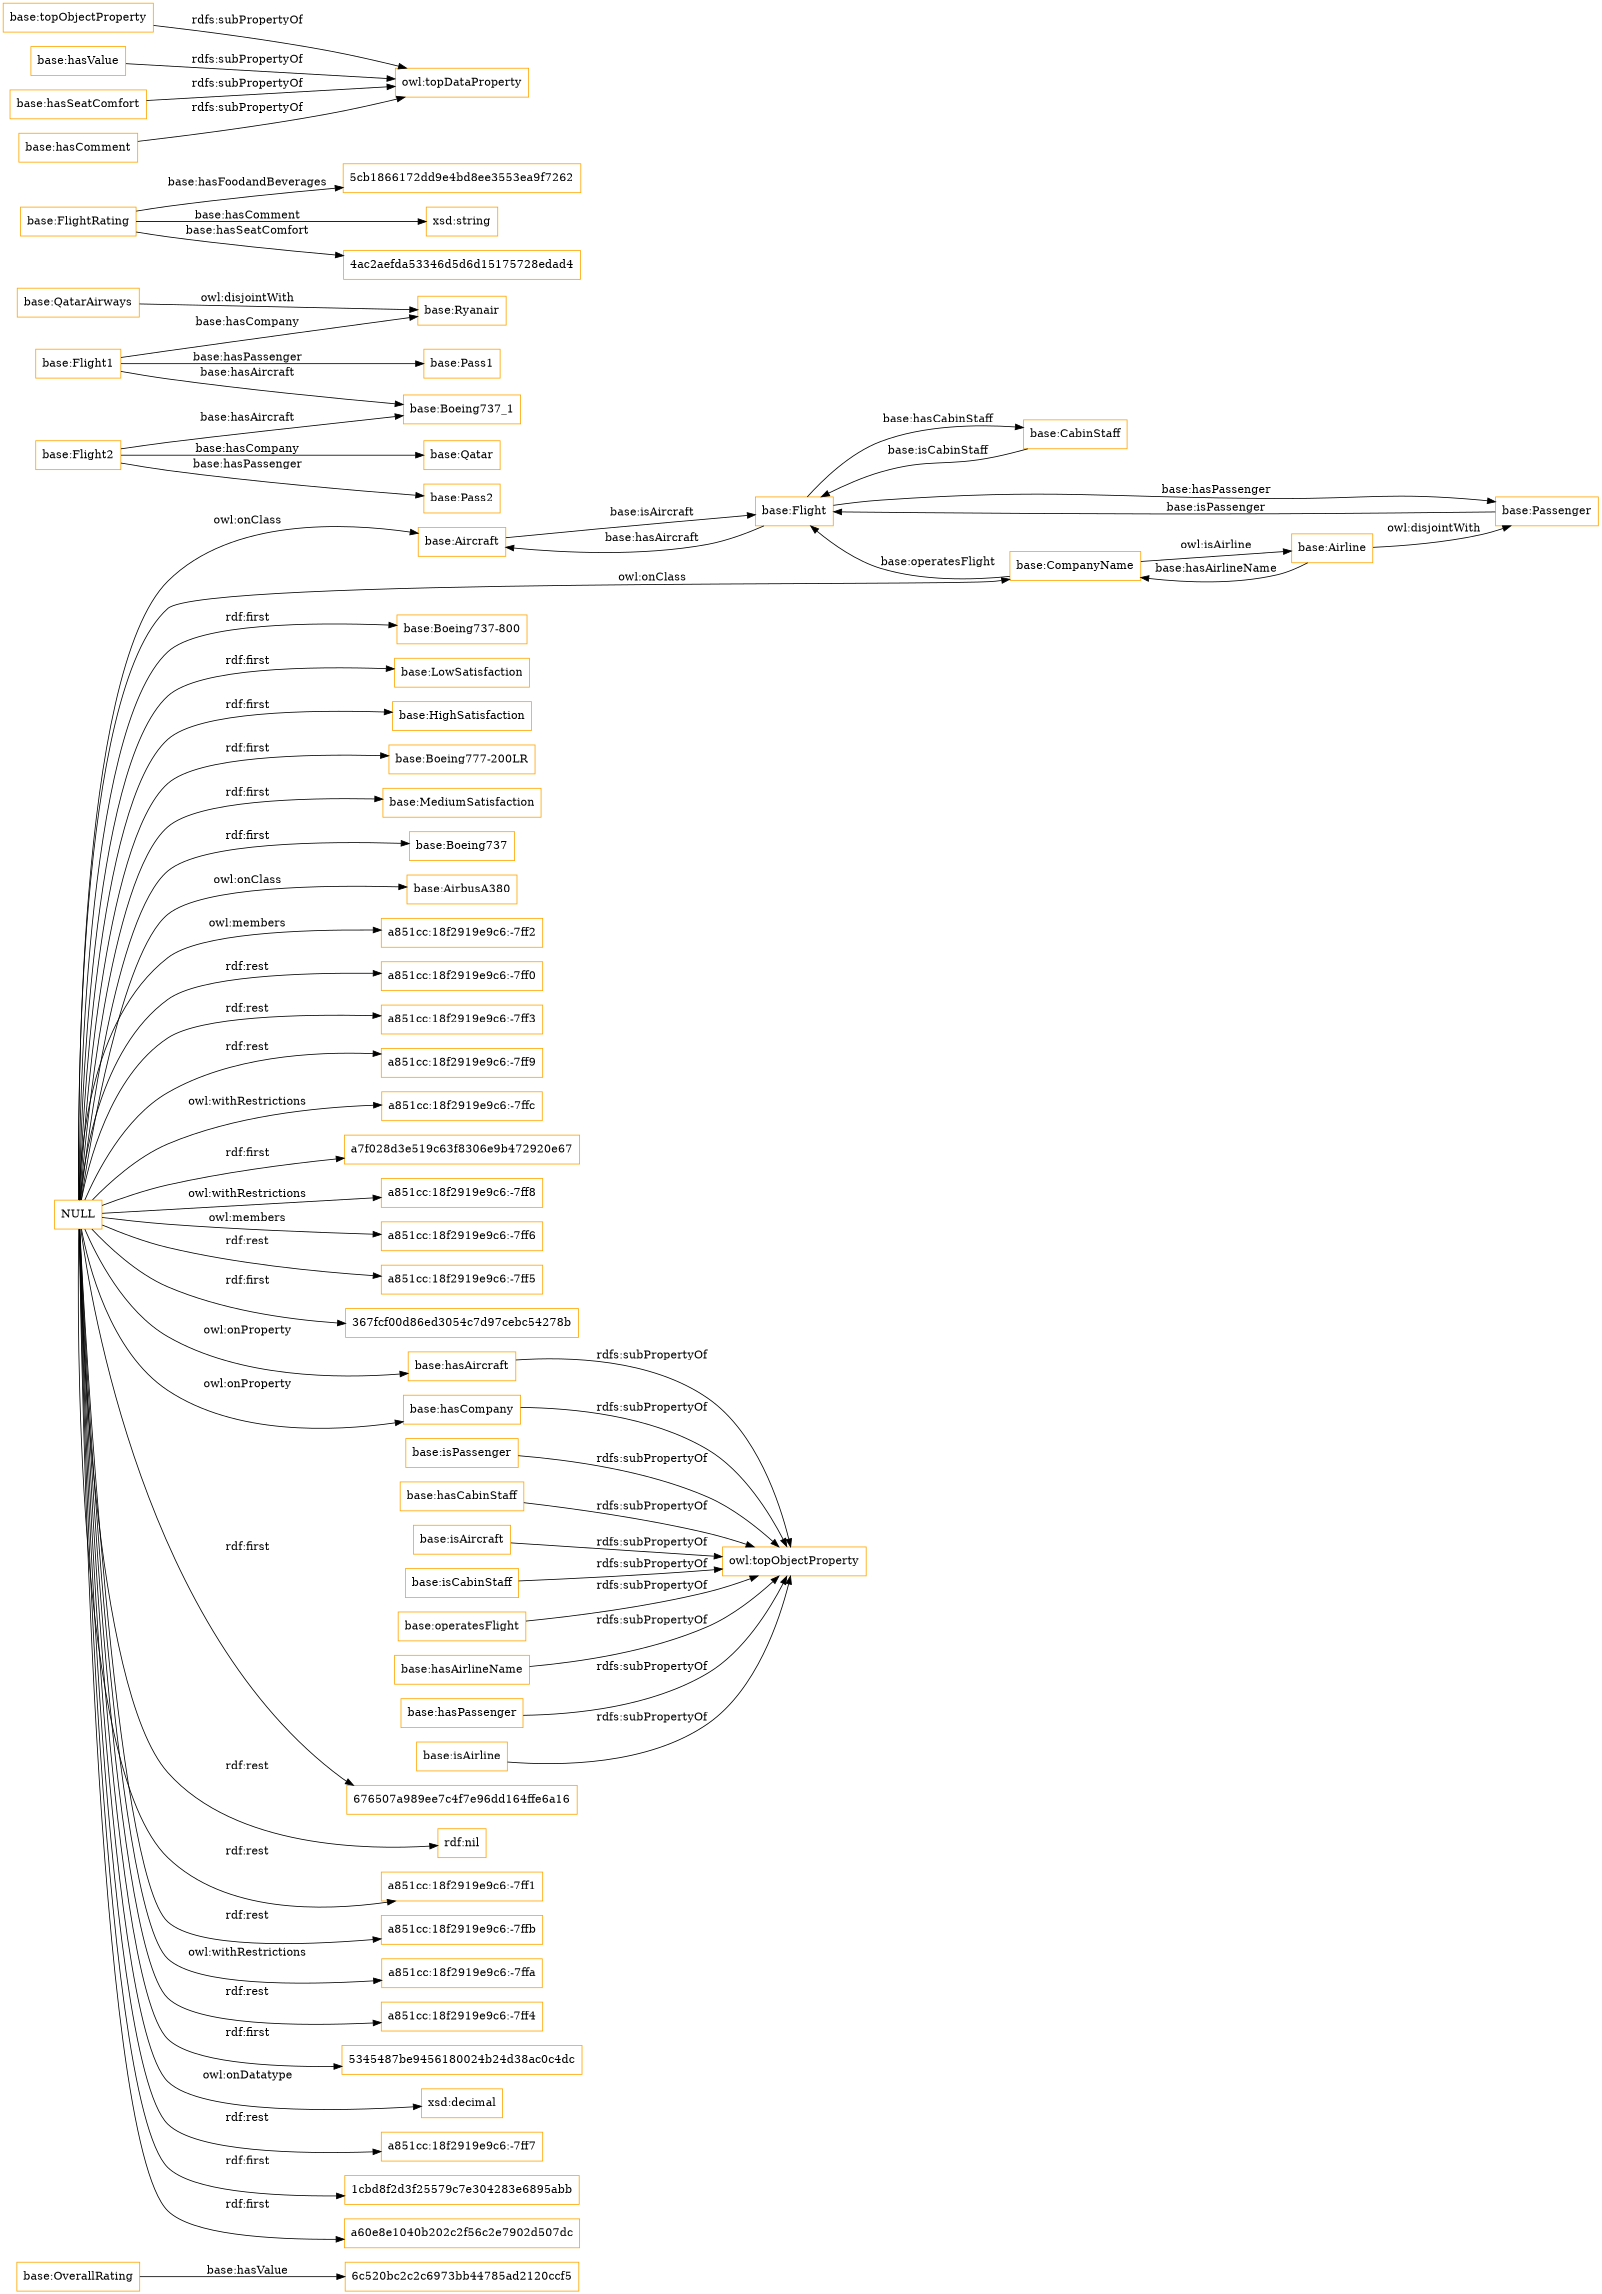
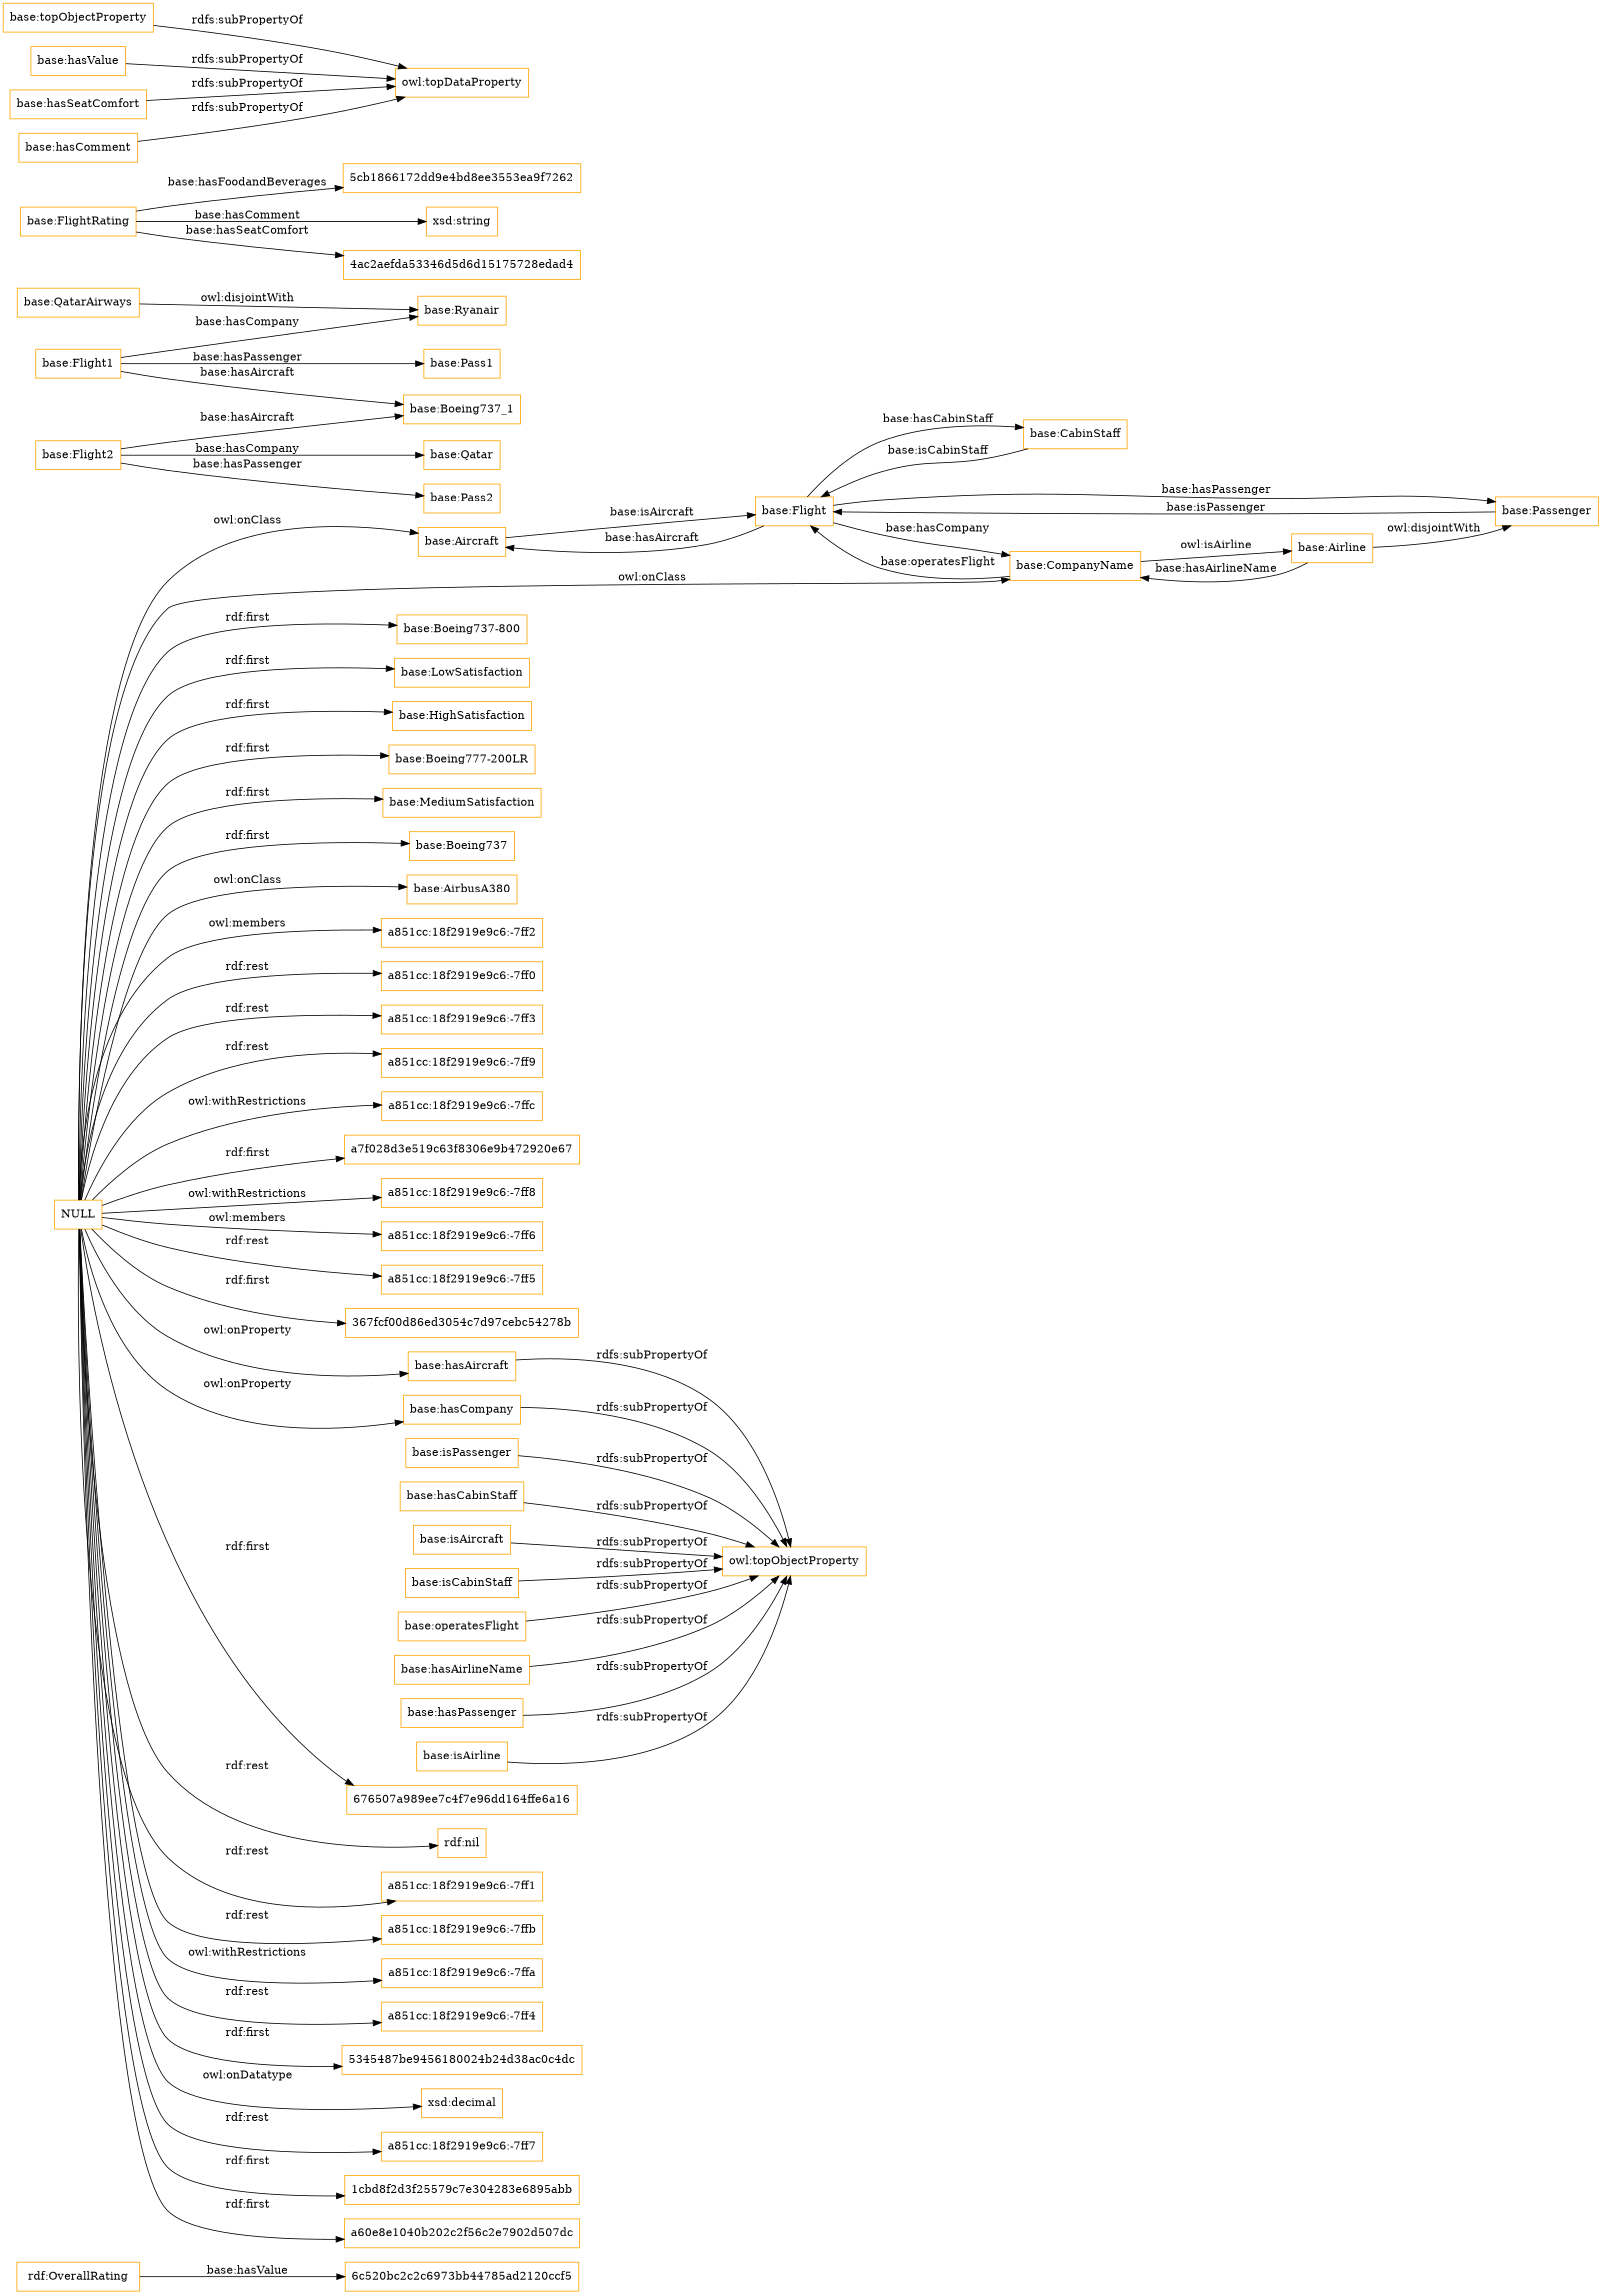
none -> (917, 542)
(78, 2277) -> (78, 2277)
